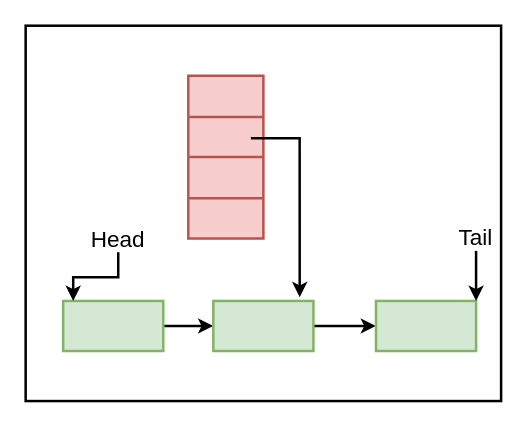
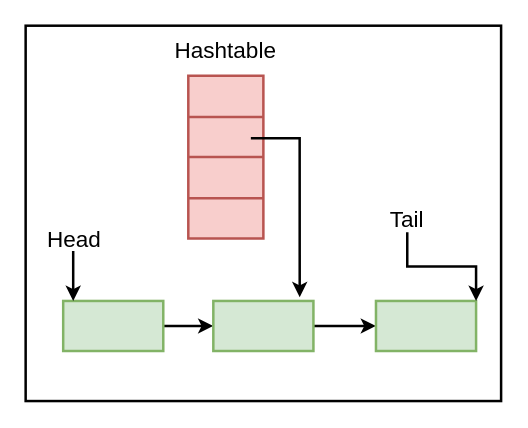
none -> (226, 51)
(476, 238) -> (407, 219)
(118, 239) -> (74, 239)
